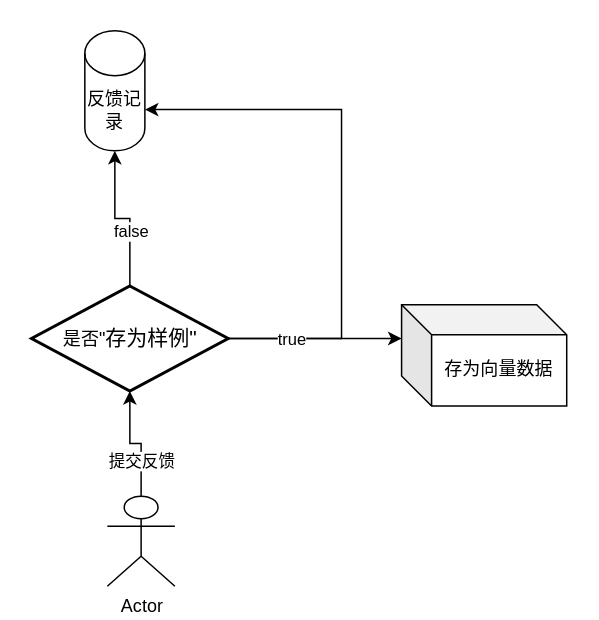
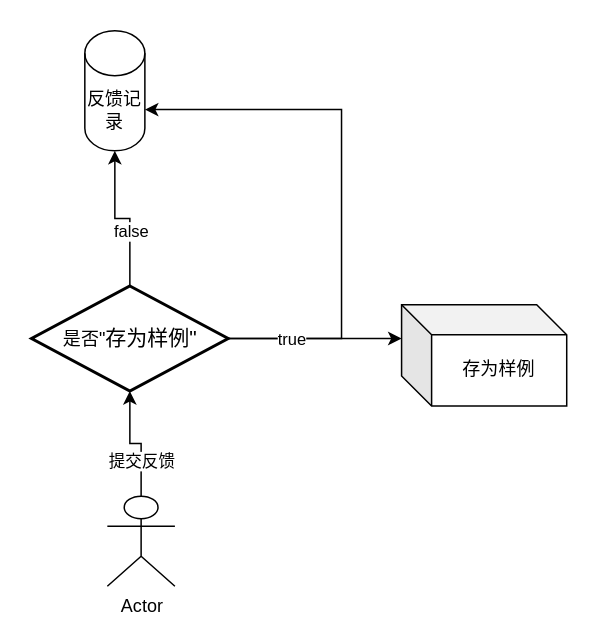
(499, 370) -> (499, 370)
